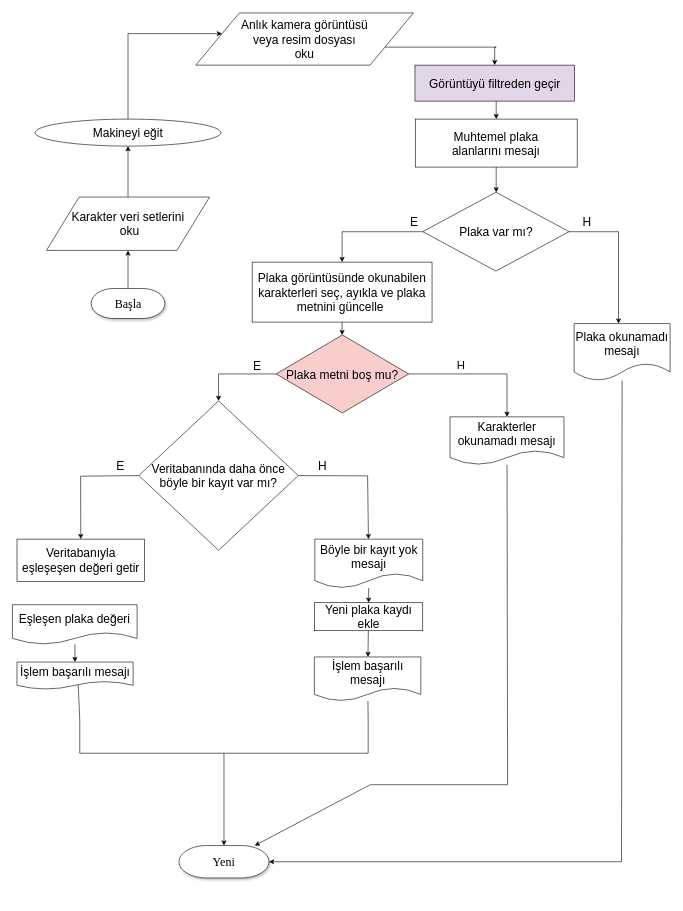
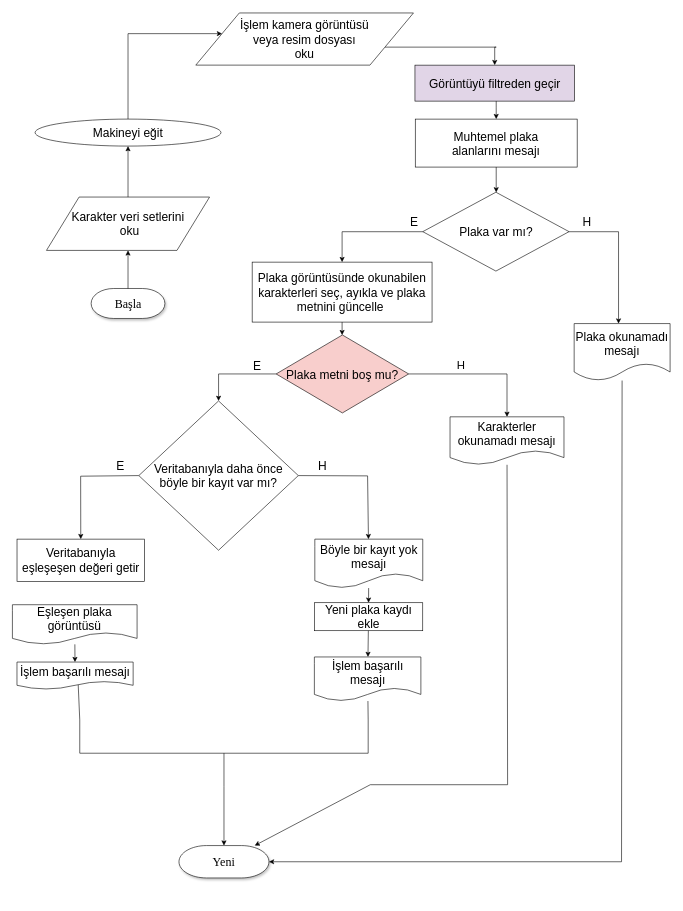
(305, 39) -> (305, 39)
(219, 476) -> (219, 476)
(75, 618) -> (75, 618)
